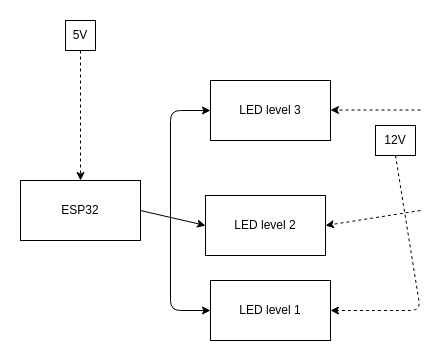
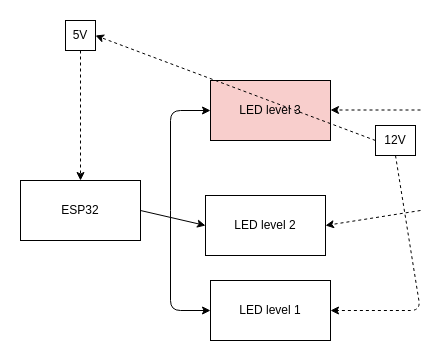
none -> (238, 89)
(271, 111) -> (271, 111)
